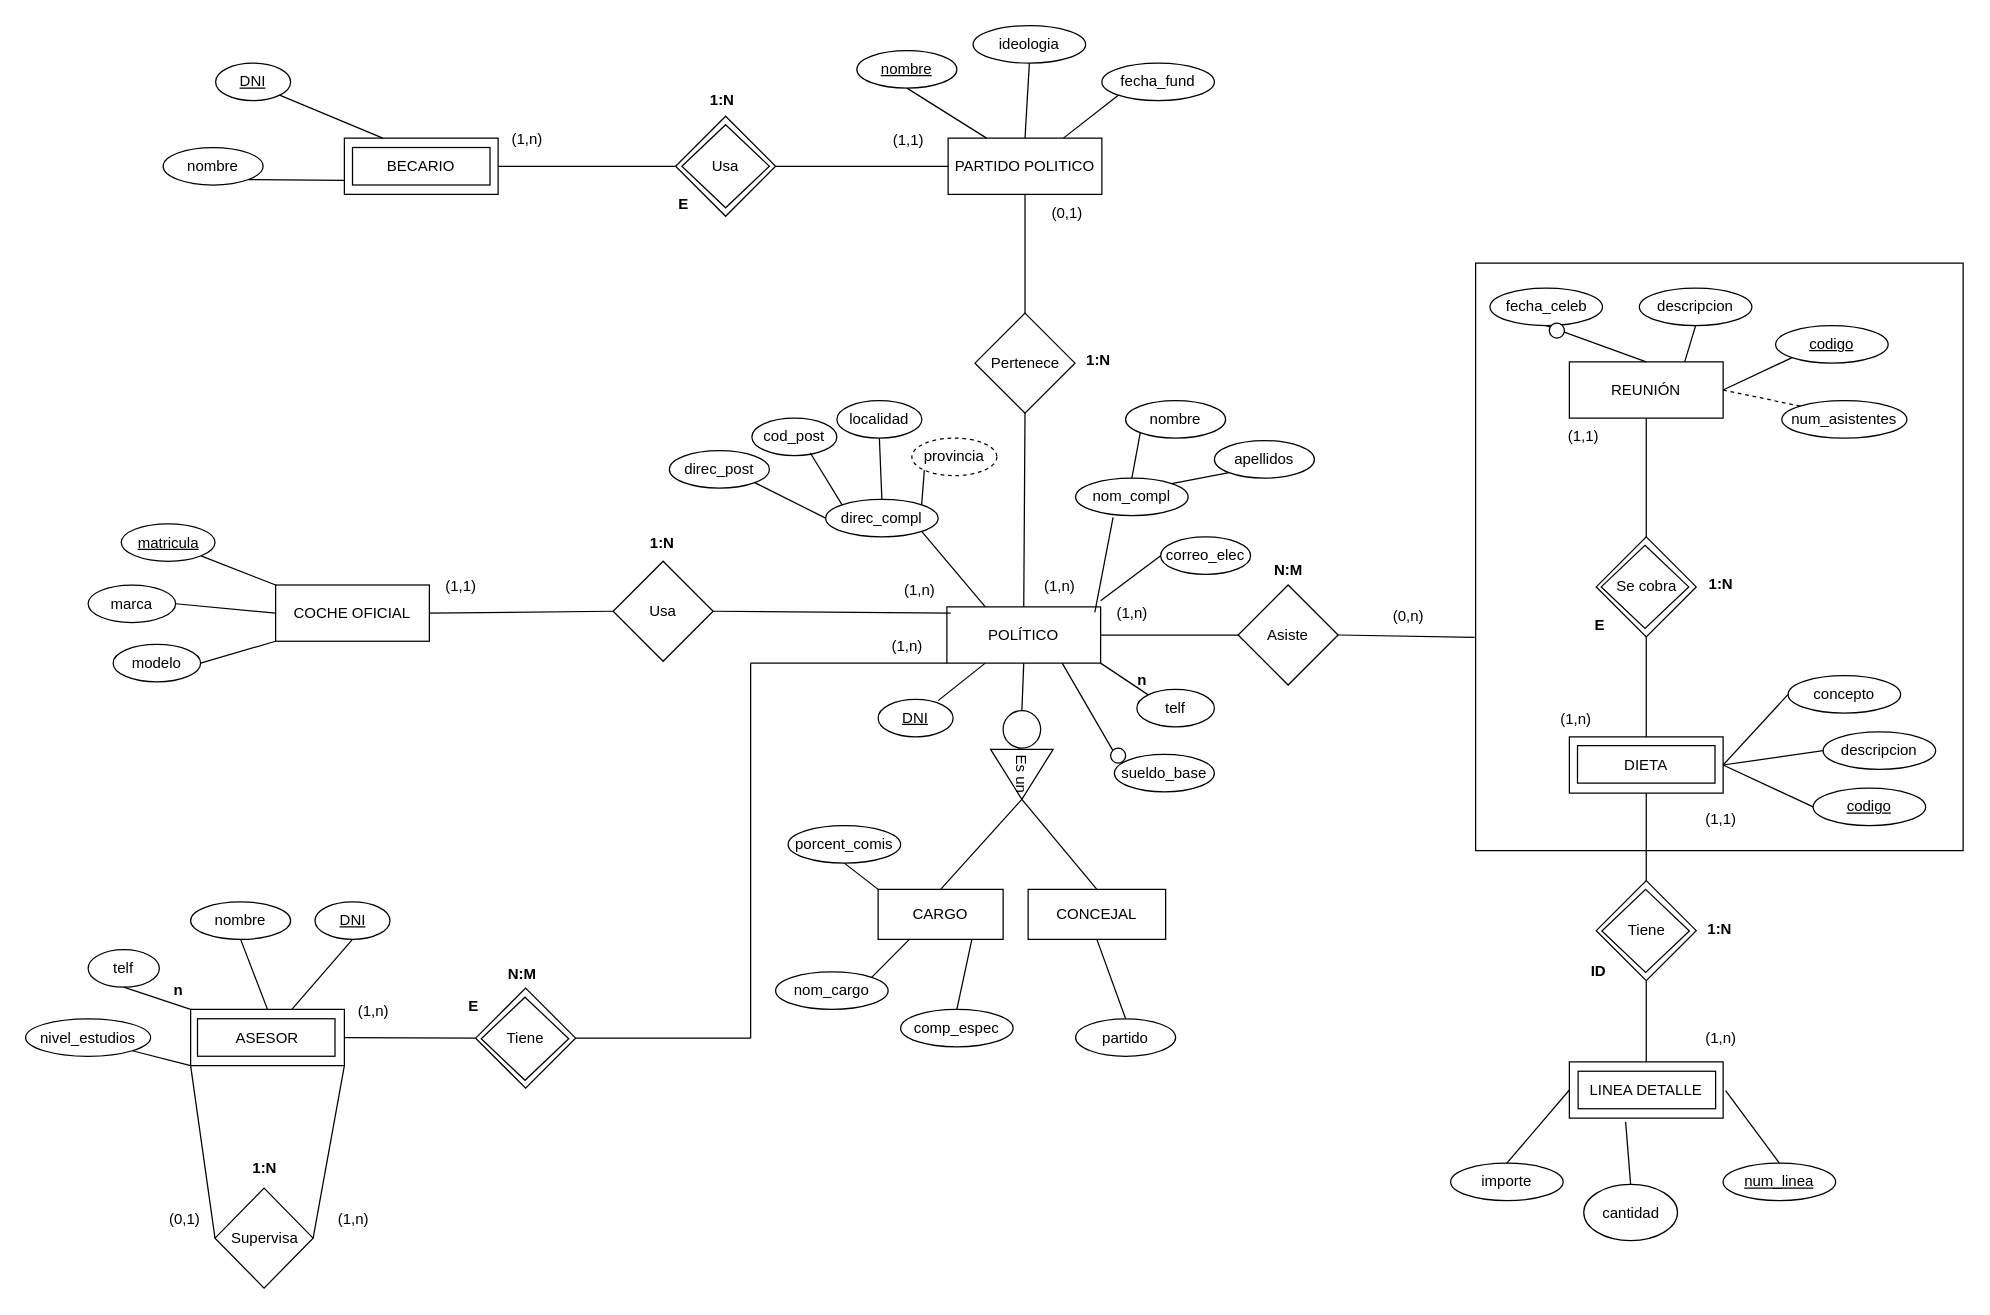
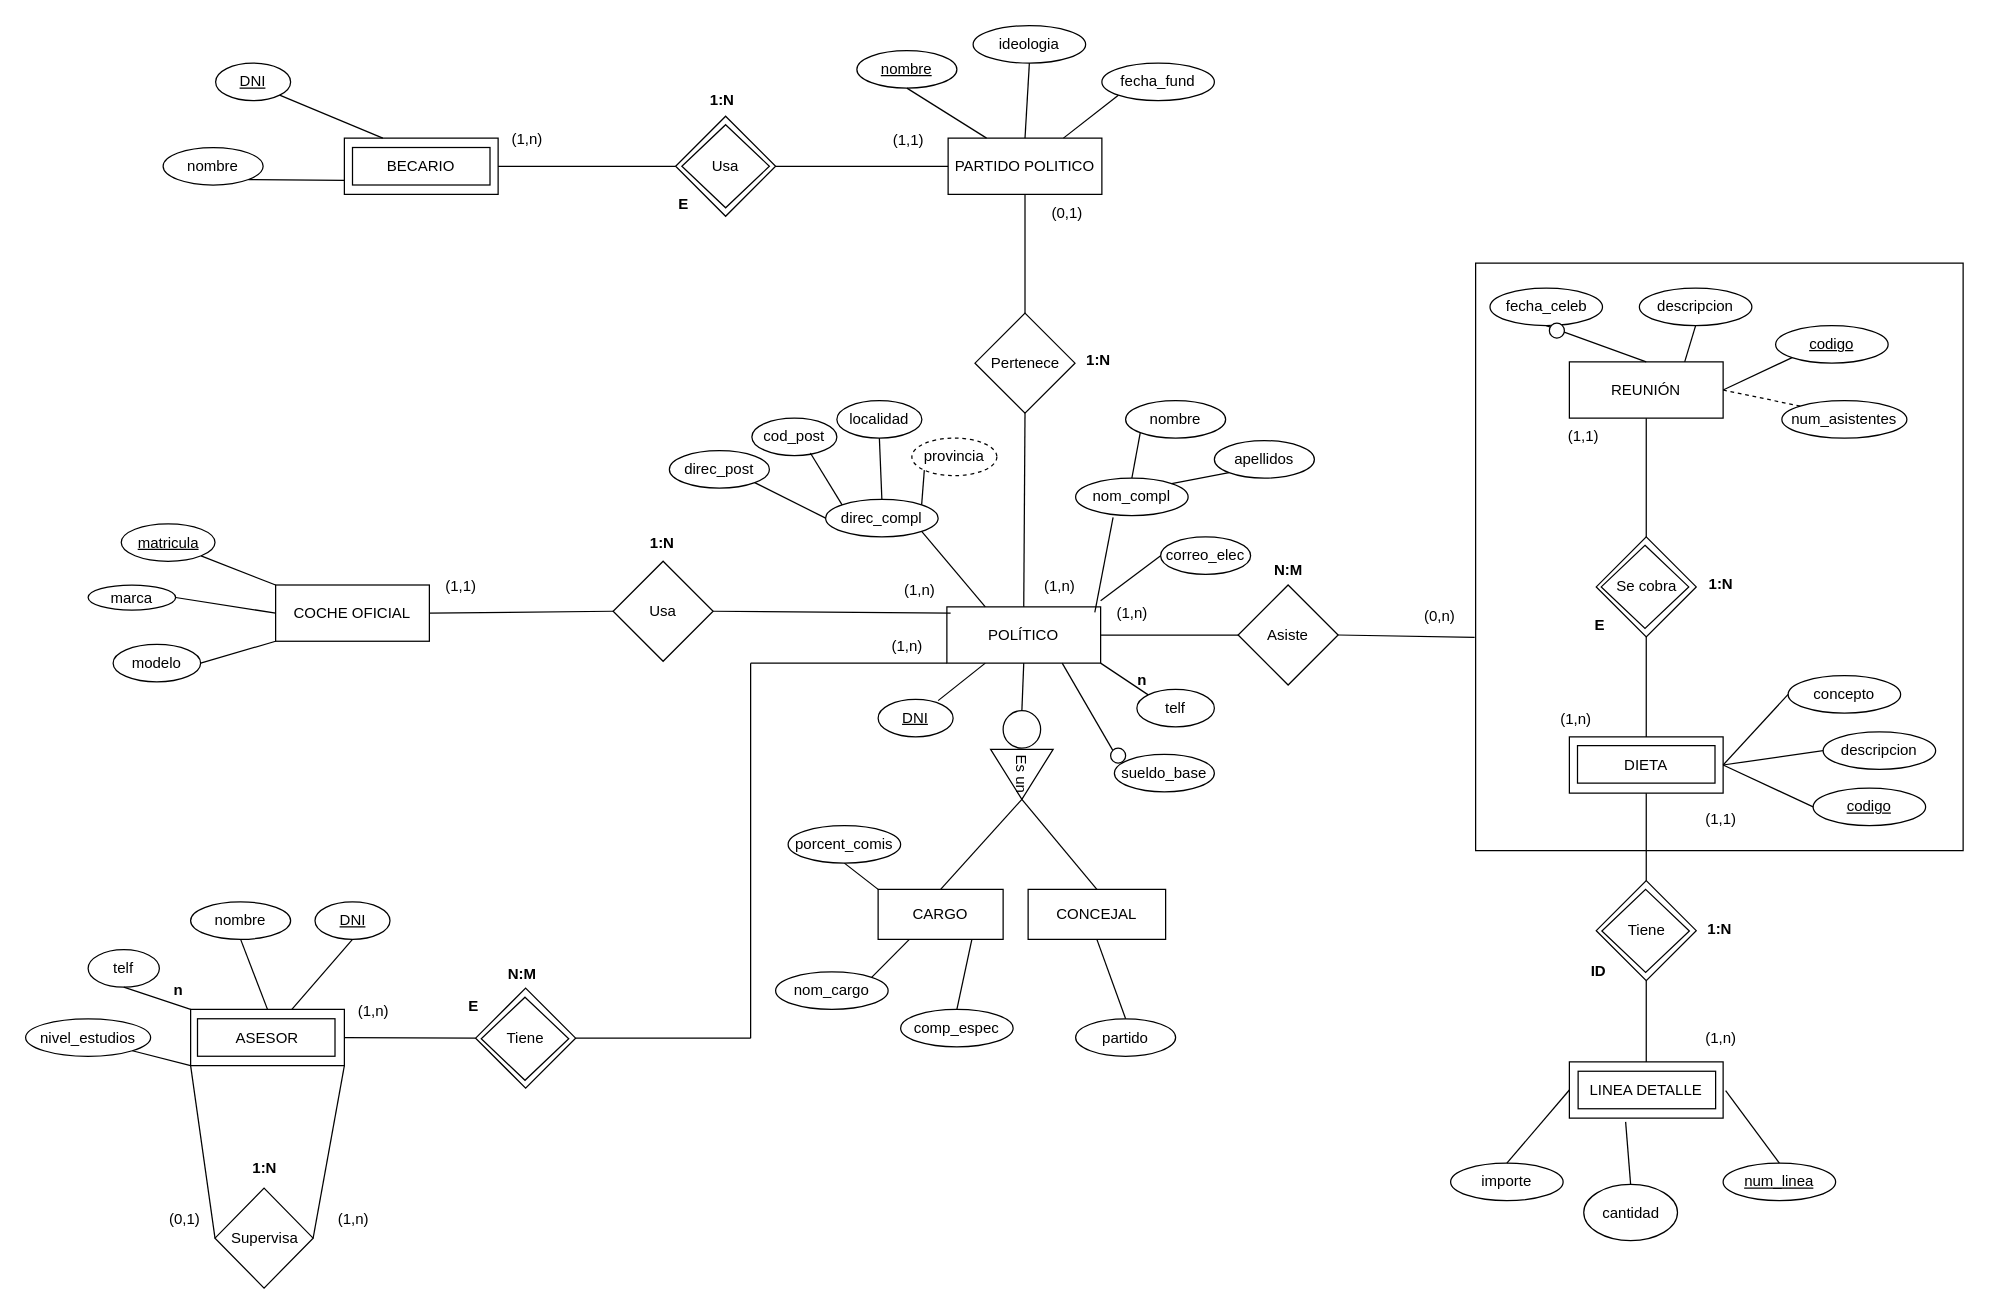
(132, 604) -> (132, 598)
(1408, 617) -> (1439, 617)
